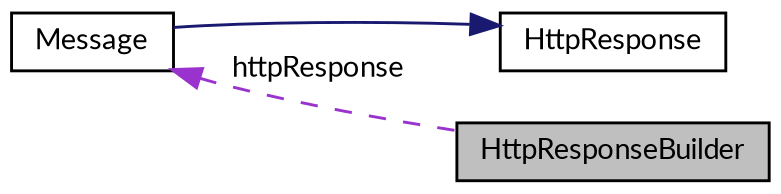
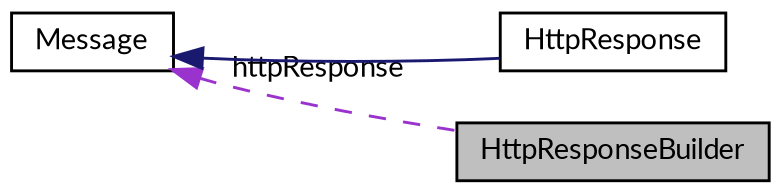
(322, 23) -> (351, 61)
